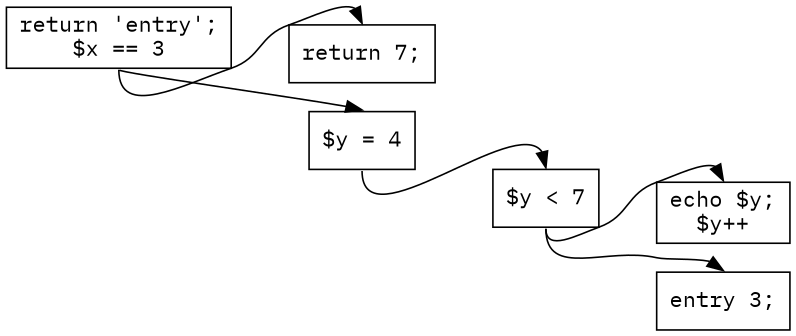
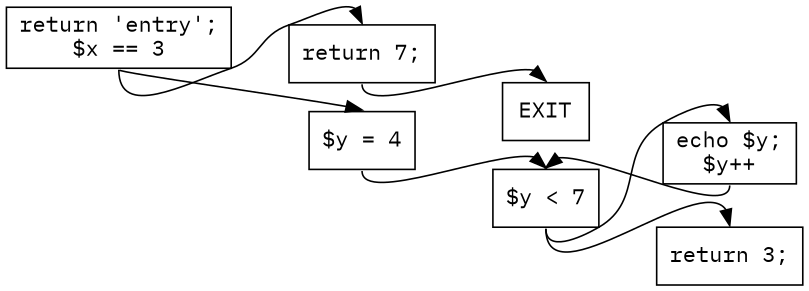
none -> (546, 112)
none -> (646, 179)
(723, 301) -> (730, 256)
